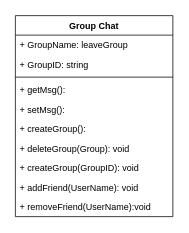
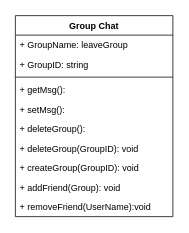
(57, 129) -> (56, 129)
(79, 149) -> (84, 149)
(82, 188) -> (74, 188)
